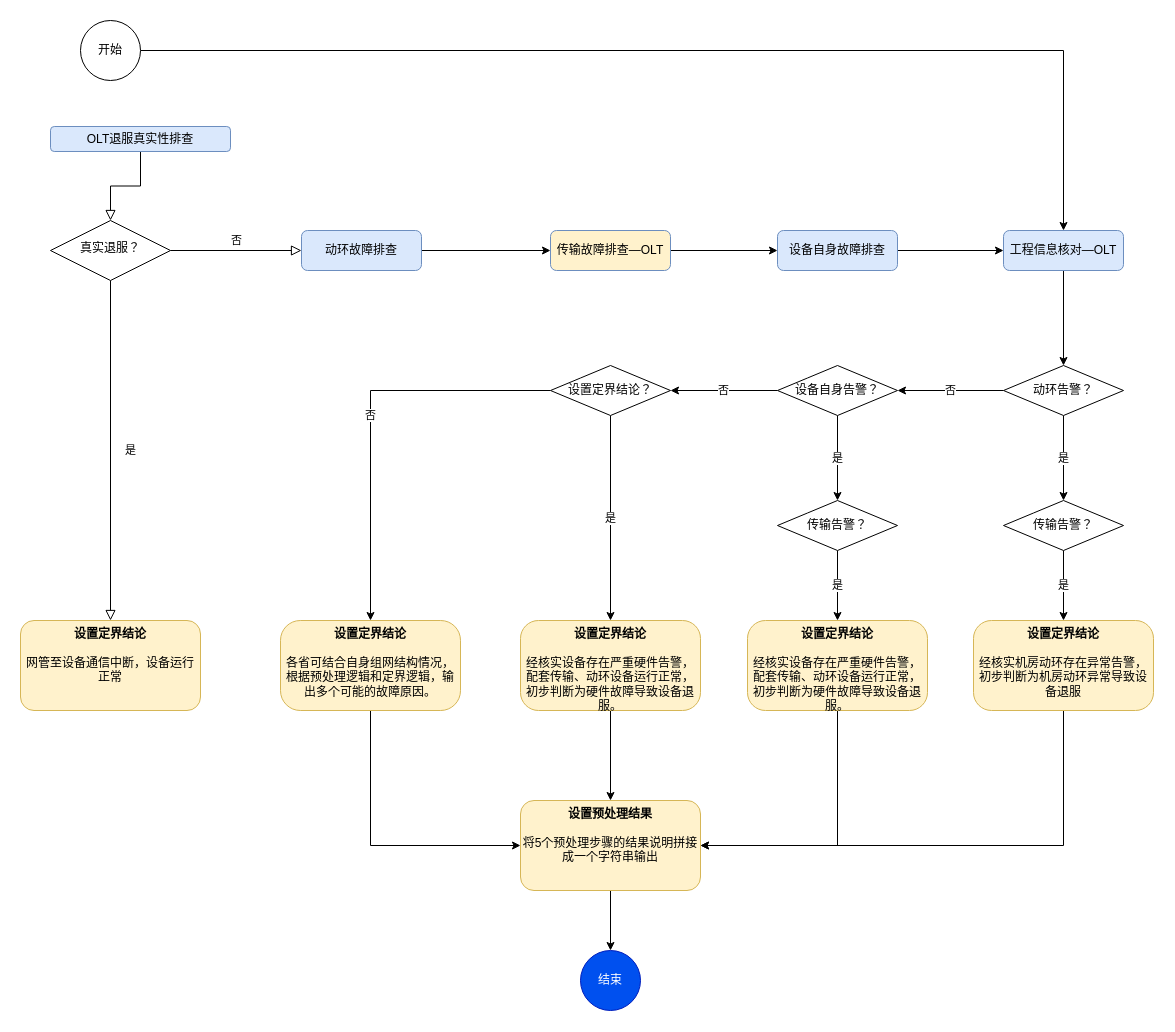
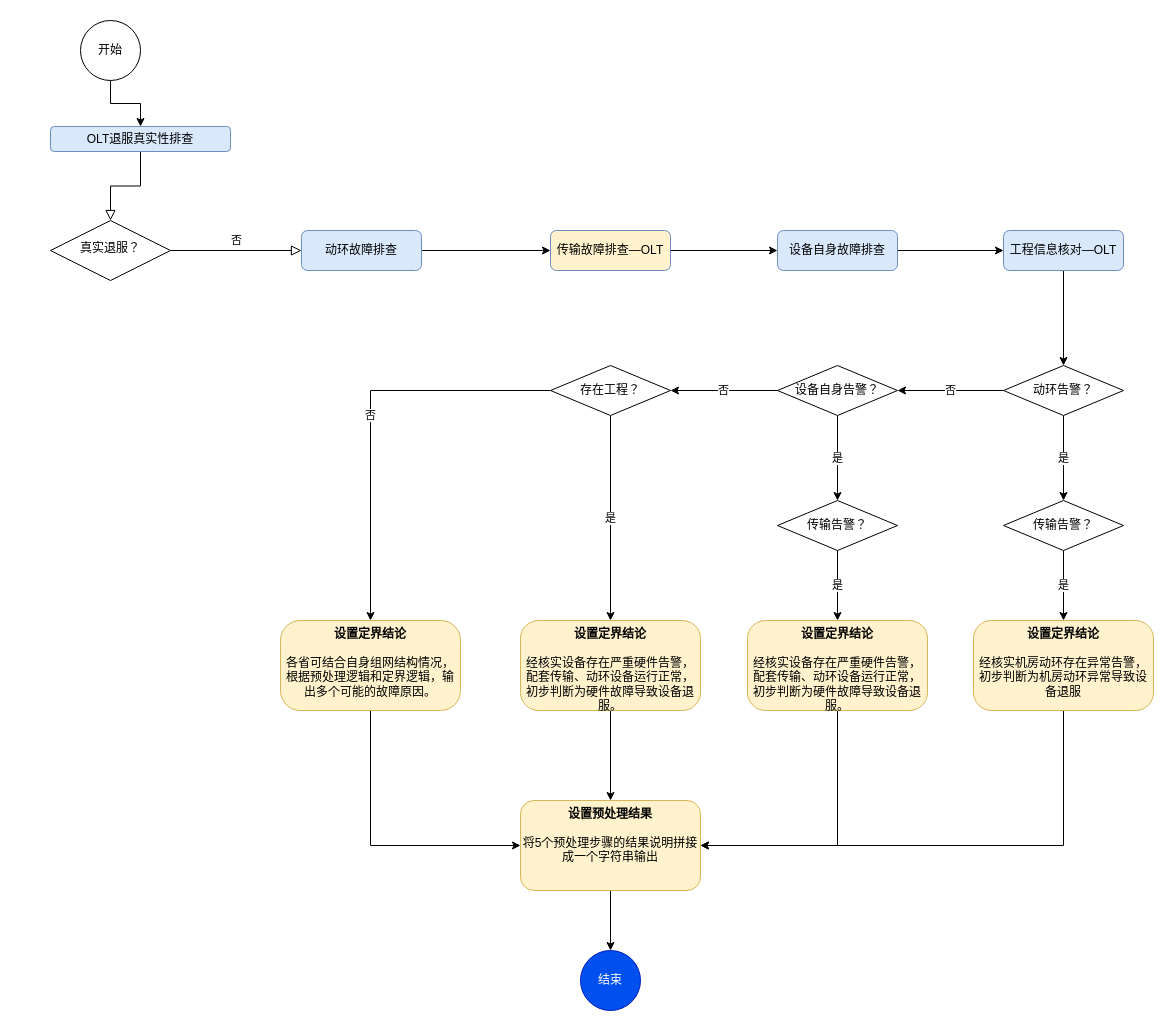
(689, 51) -> (122, 104)
(611, 391) -> (611, 391)
(111, 445) -> none
(111, 666) -> none
